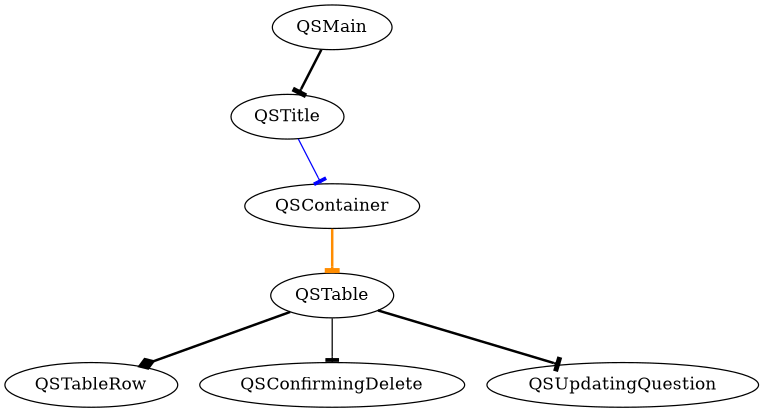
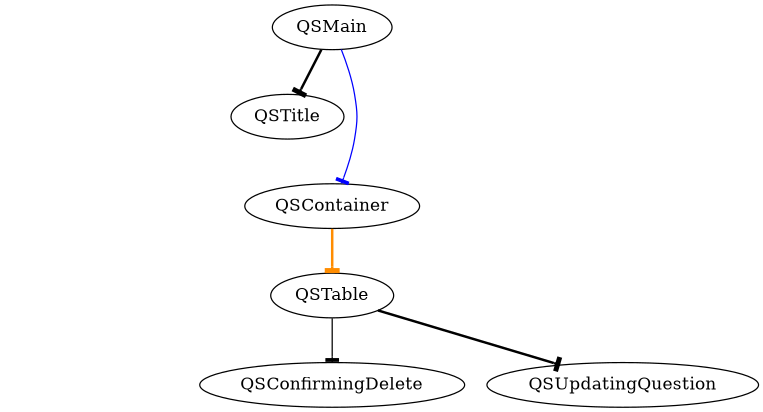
(308, 158) -> (357, 113)
(91, 385) -> none
